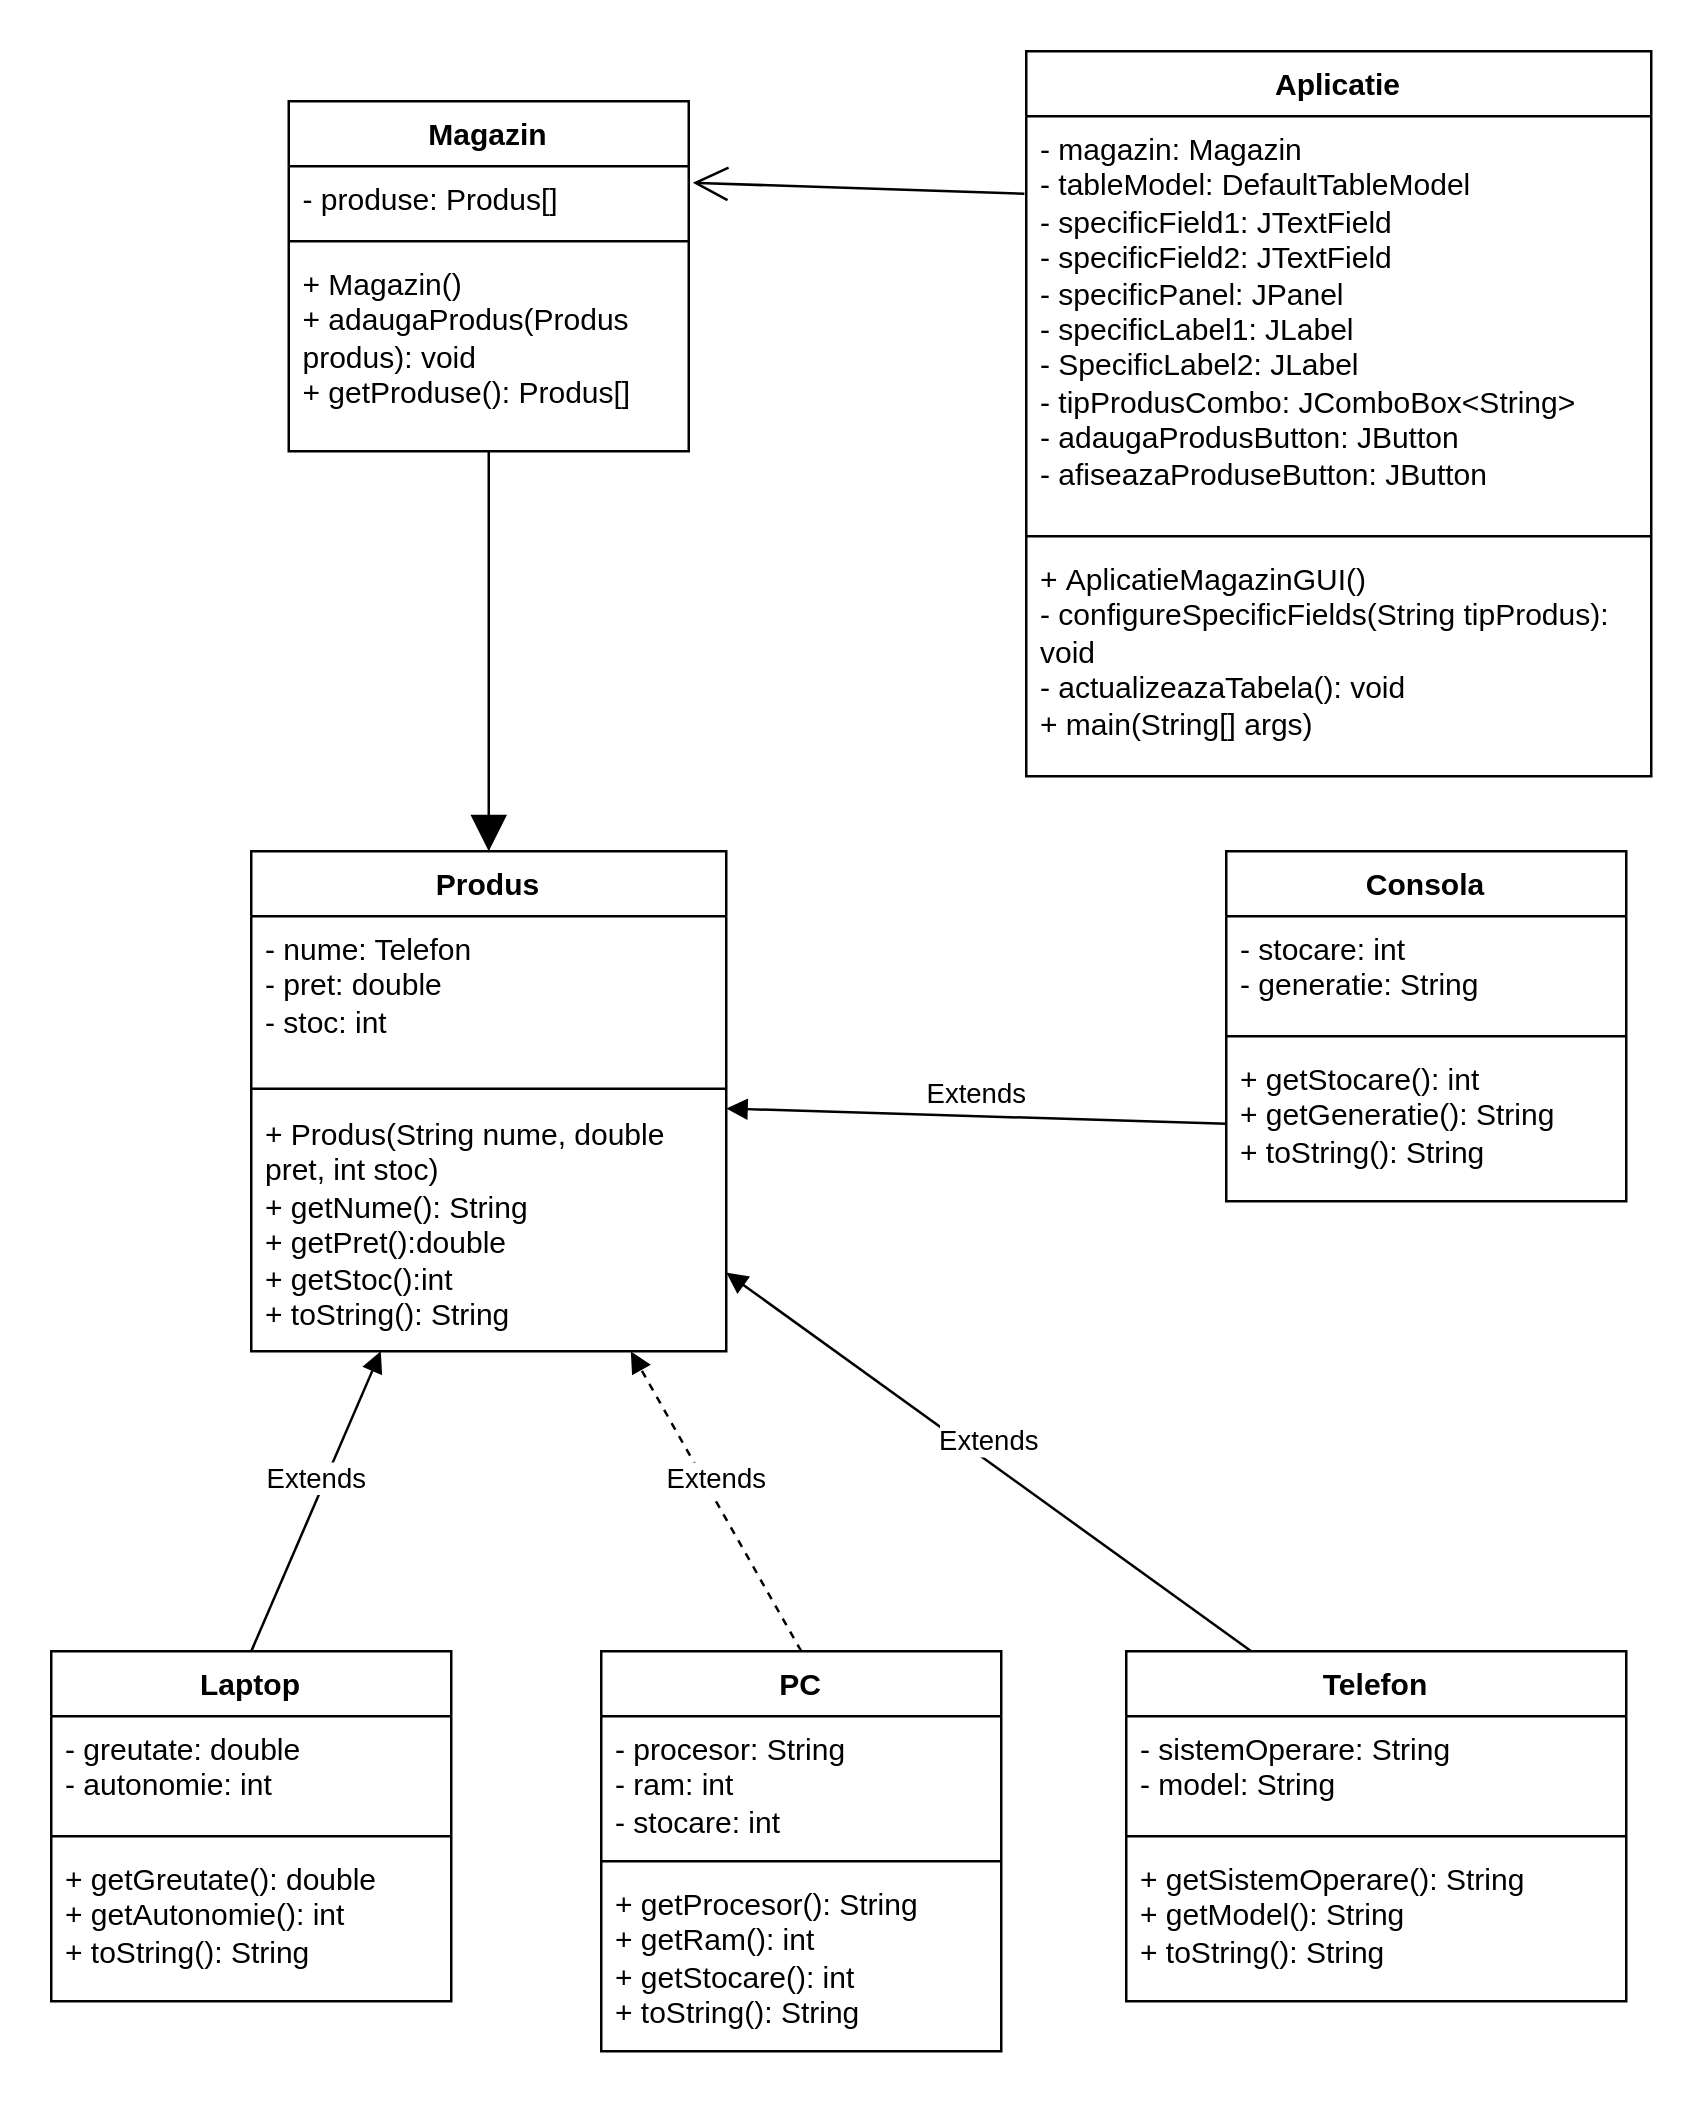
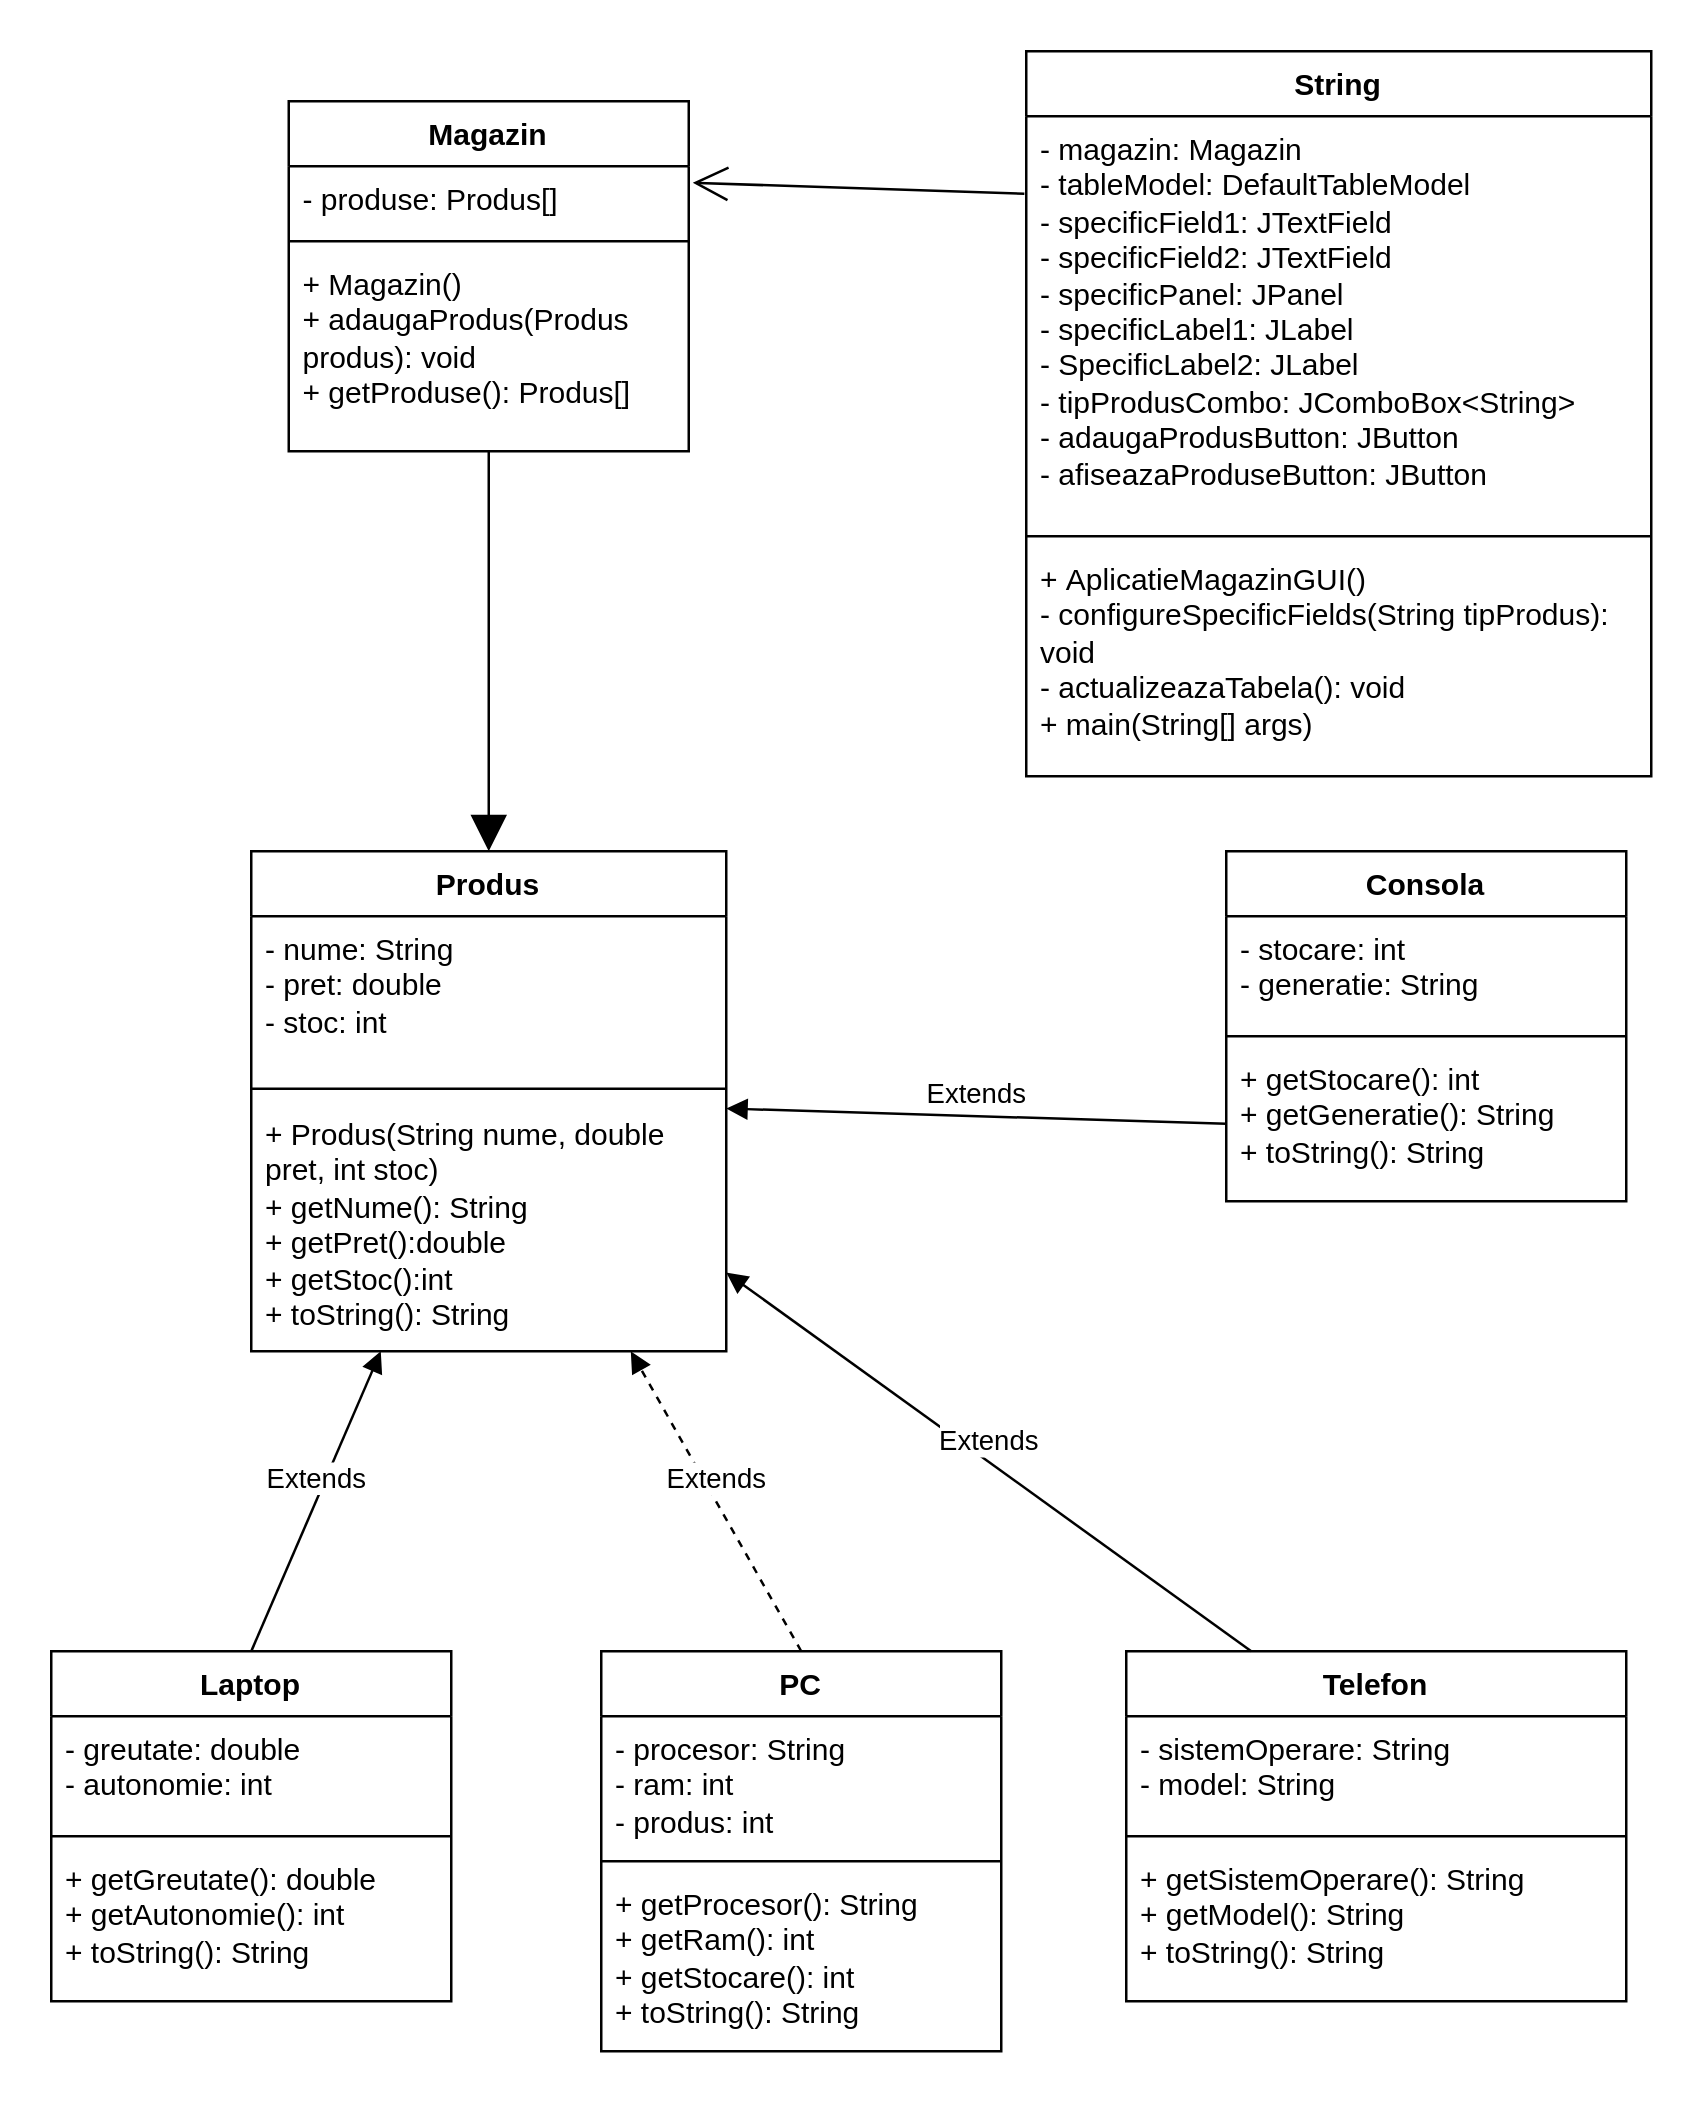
(1339, 87) -> (1339, 87)
(377, 988) -> (368, 988)
(756, 1788) -> (756, 1788)
